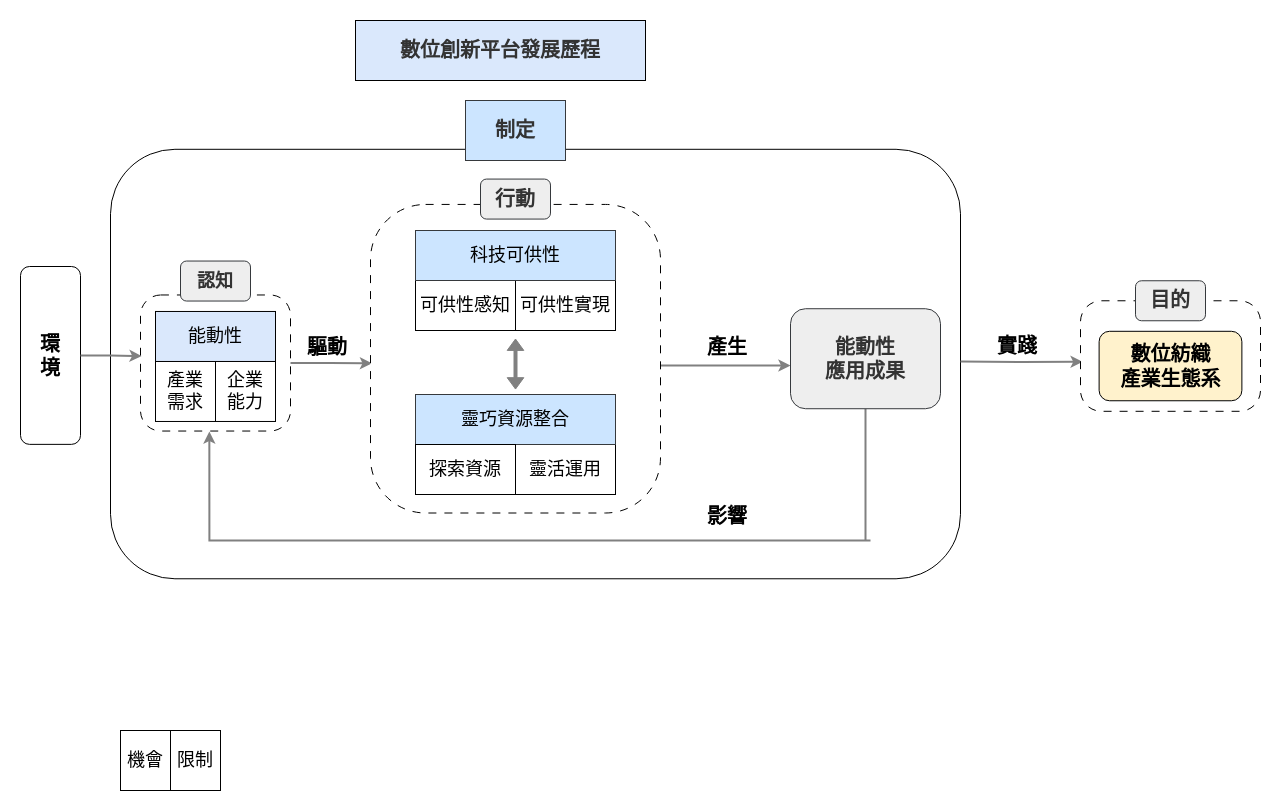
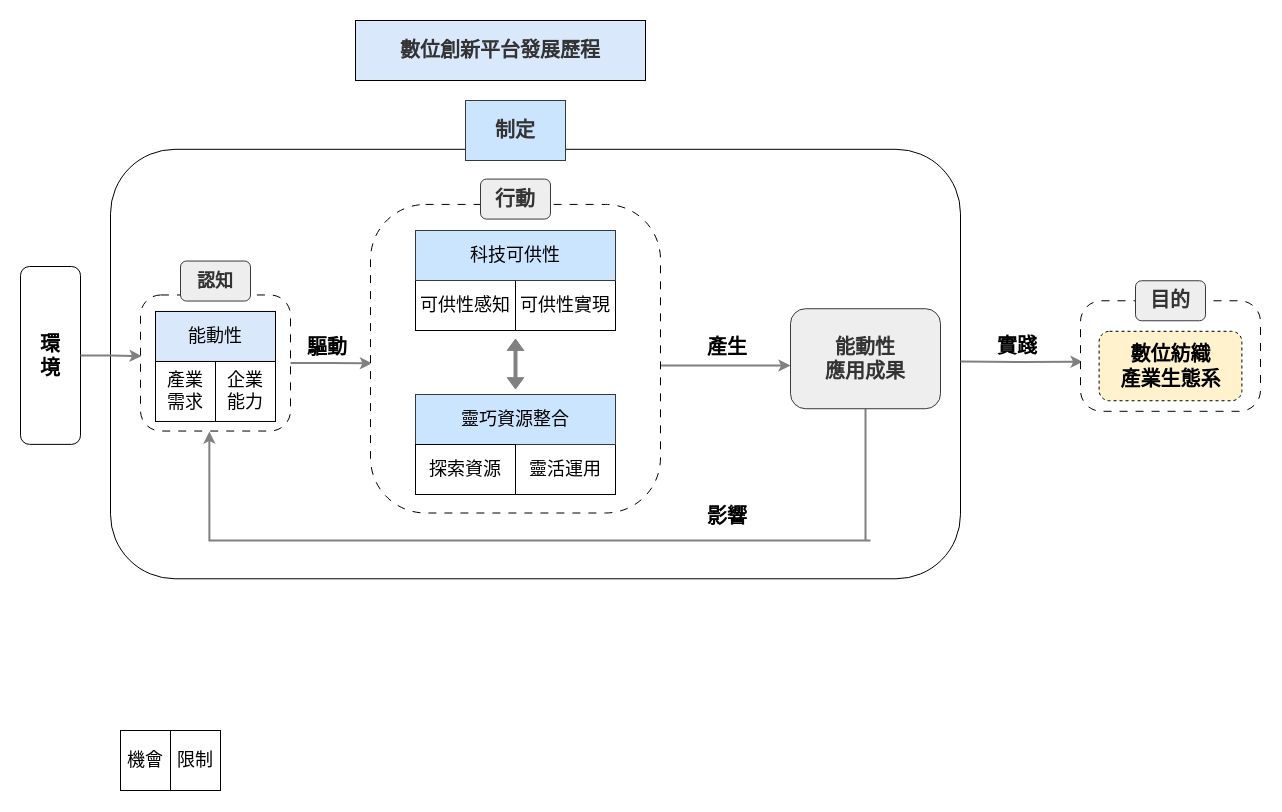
(1171, 366) -> (1171, 366)
